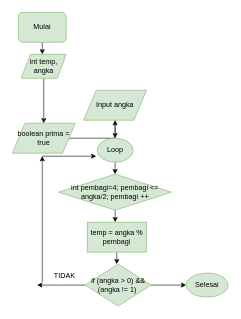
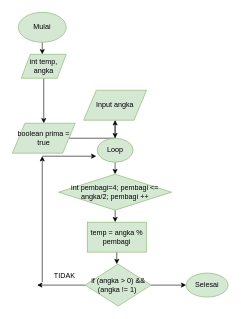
(42, 27) -> (42, 27)
